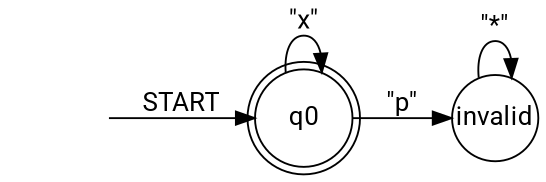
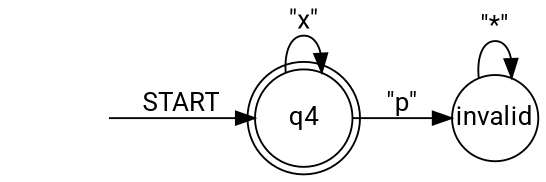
(304, 118) -> (304, 118)
